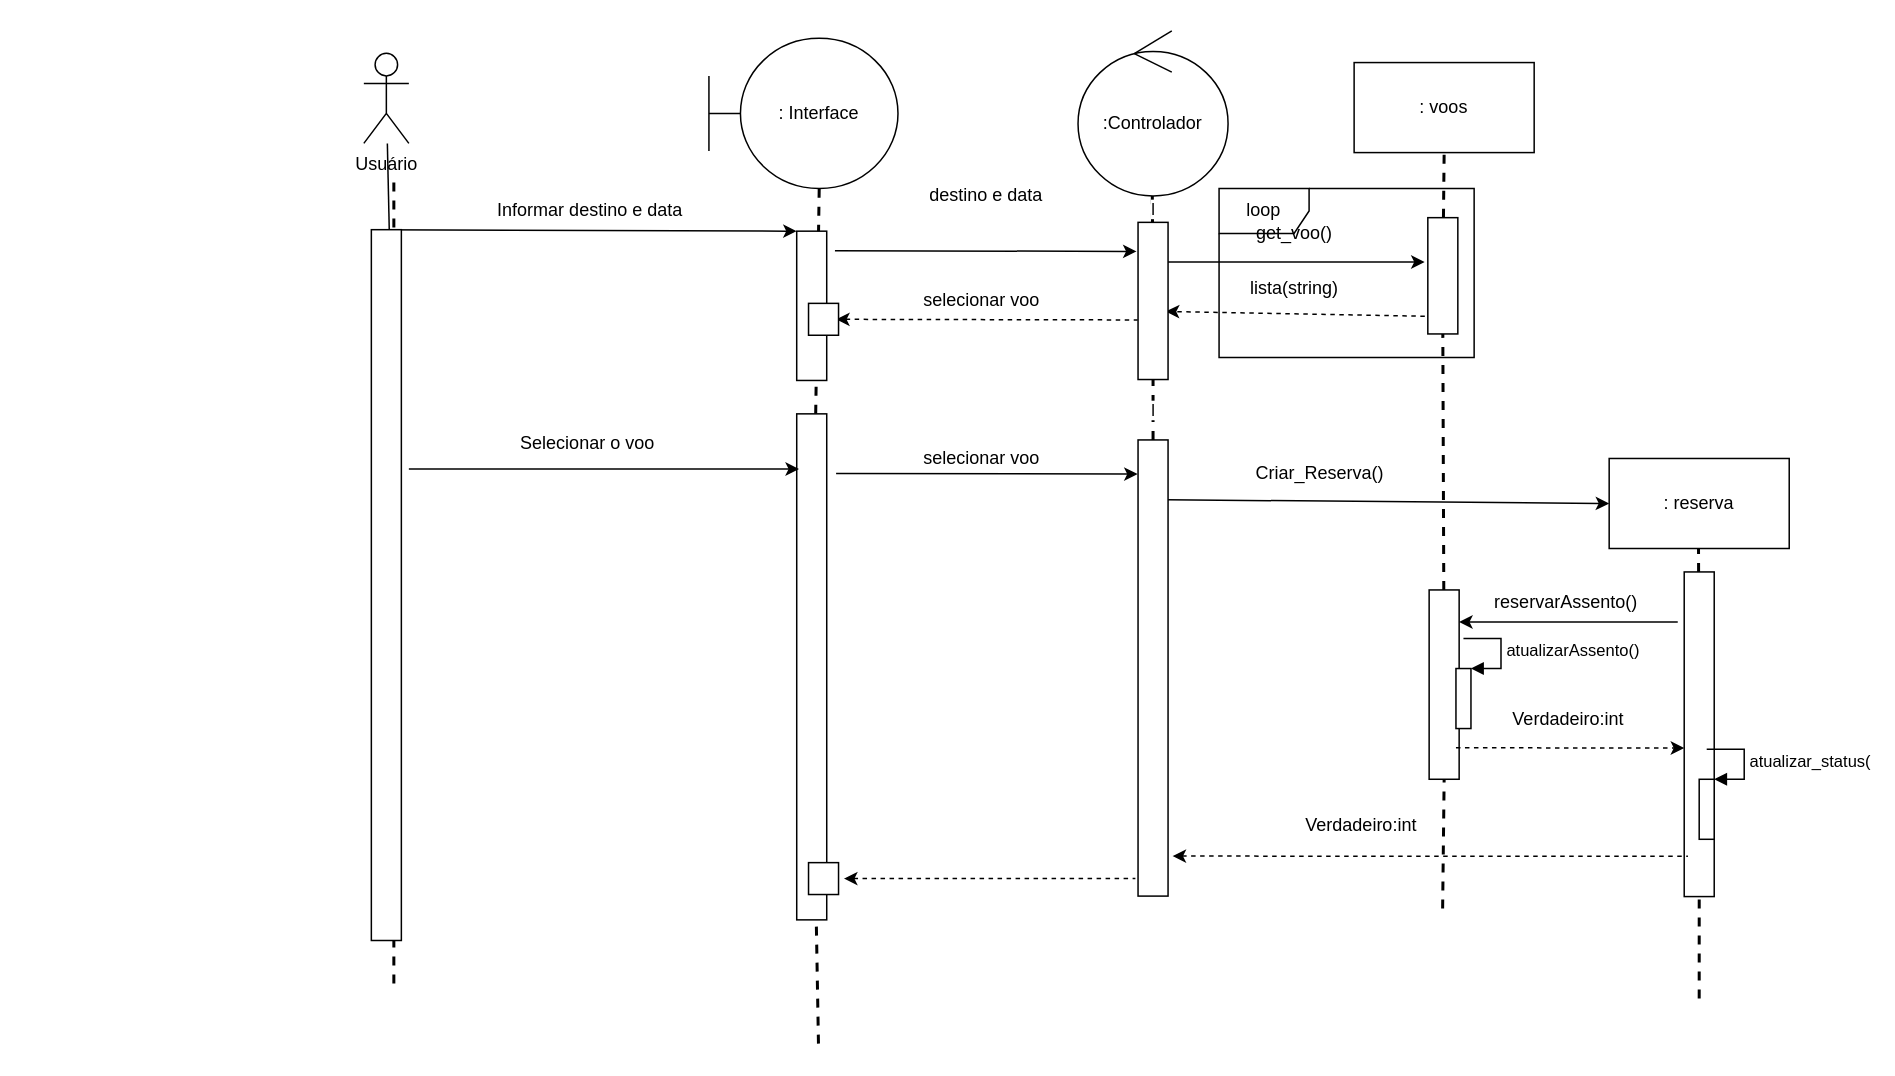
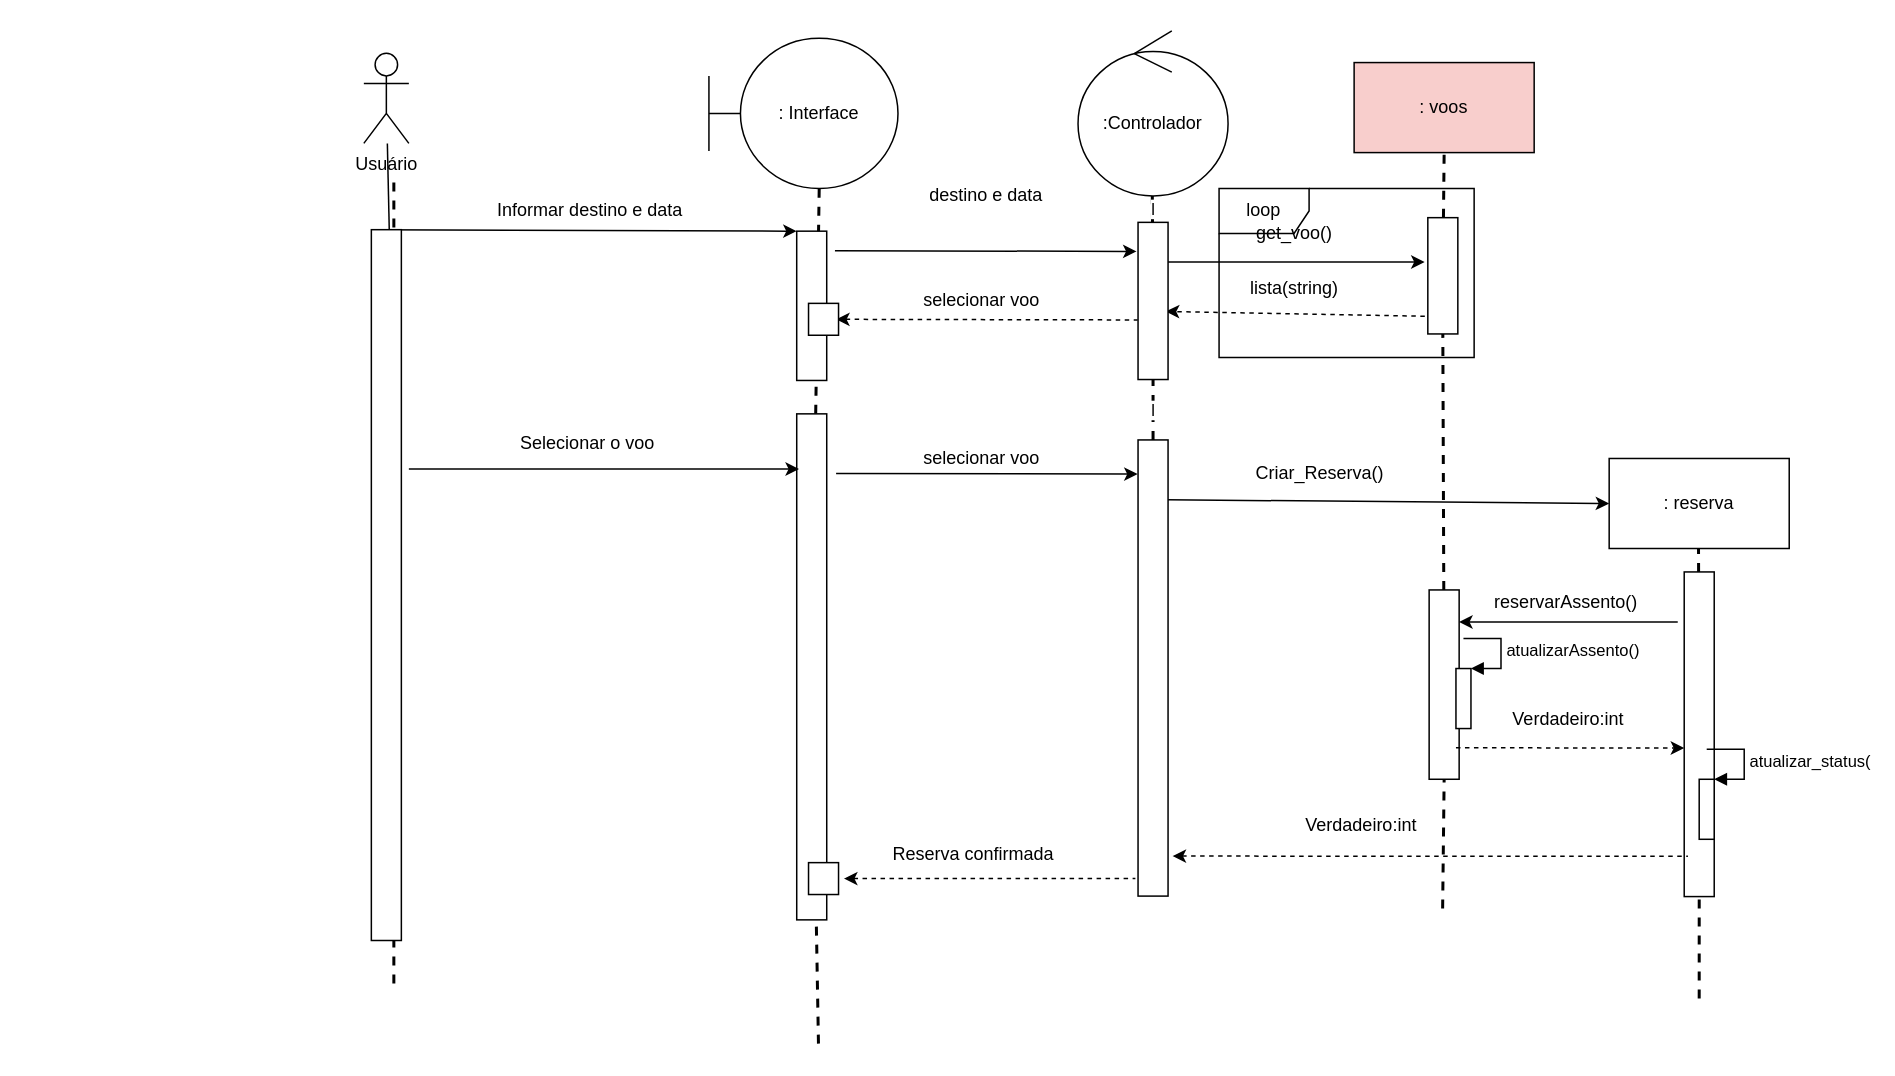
(1444, 107) -> (1444, 107)
none -> (973, 854)
